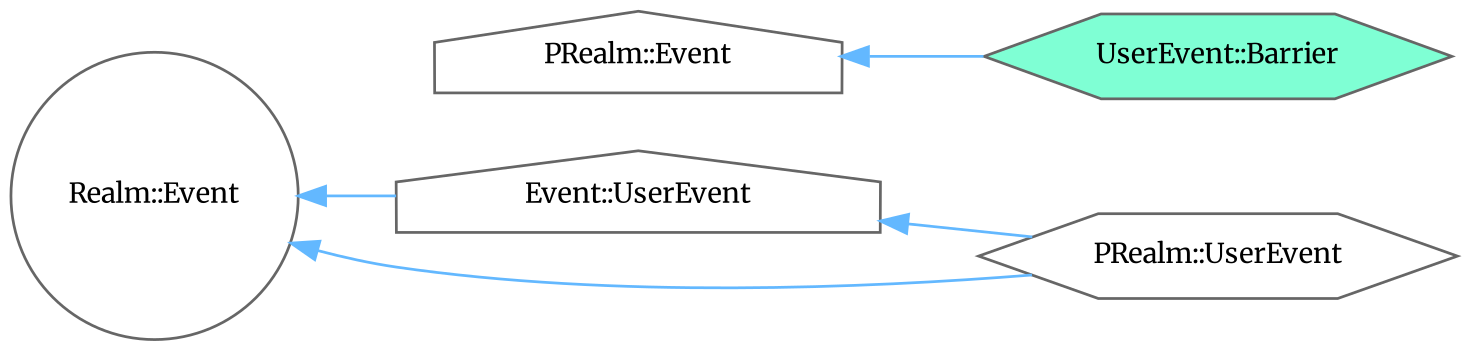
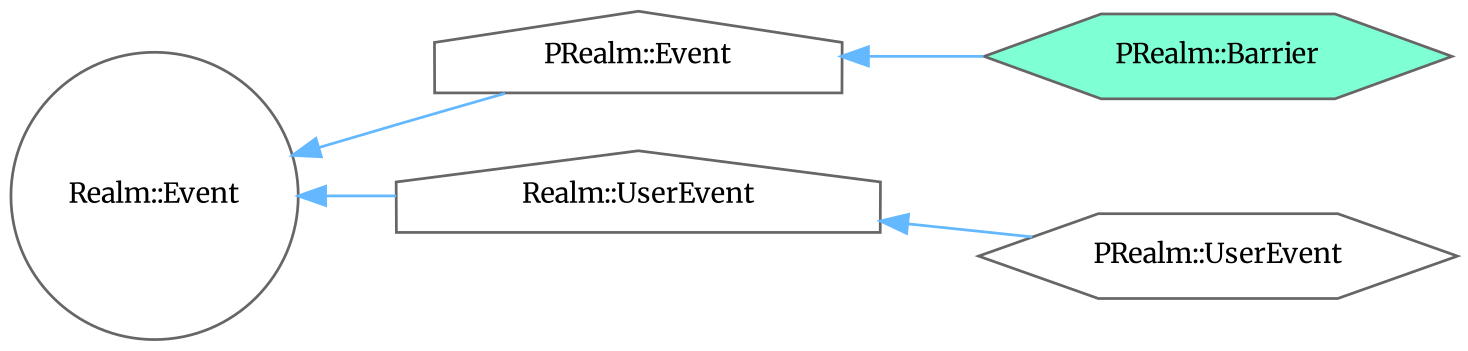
(1218, 56) -> (1218, 56)
(638, 196) -> (638, 196)
(674, 287) -> (412, 120)
